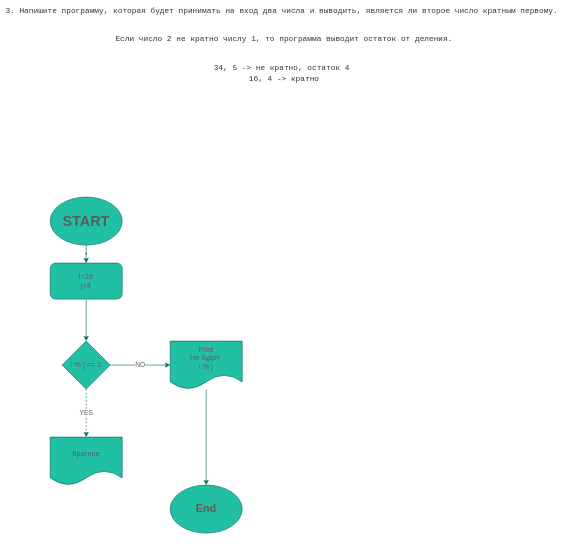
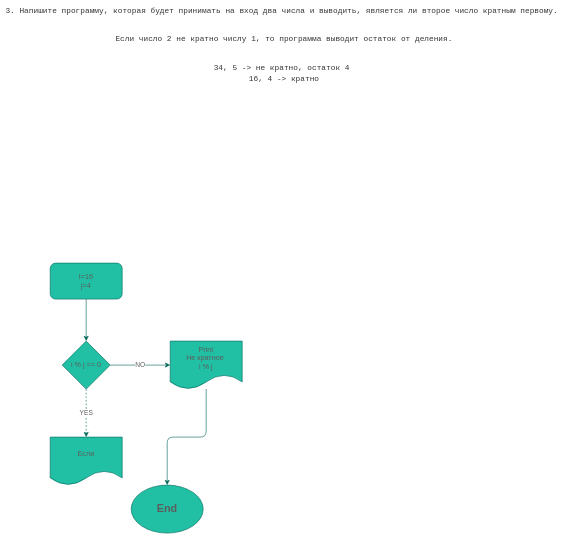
(86, 221) -> none
(86, 255) -> none
(206, 358) -> (206, 358)
(86, 365) -> (86, 365)
(86, 454) -> (86, 454)
(206, 509) -> (167, 509)
